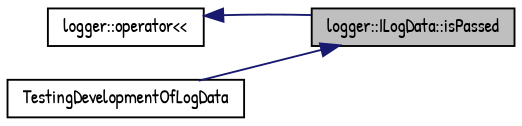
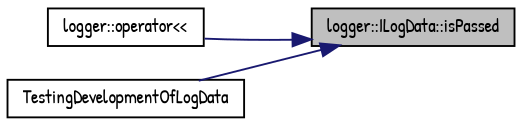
(267, 15) -> (248, 40)
